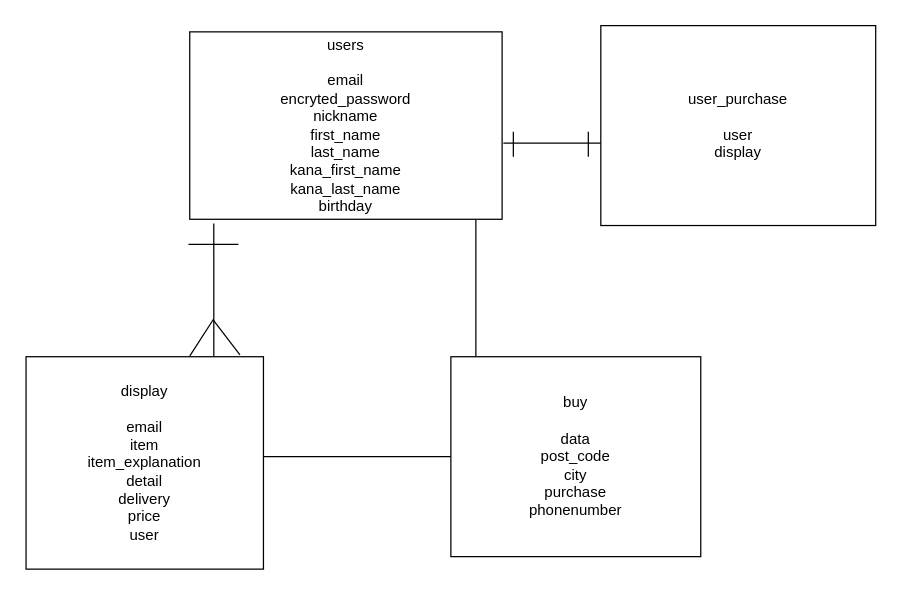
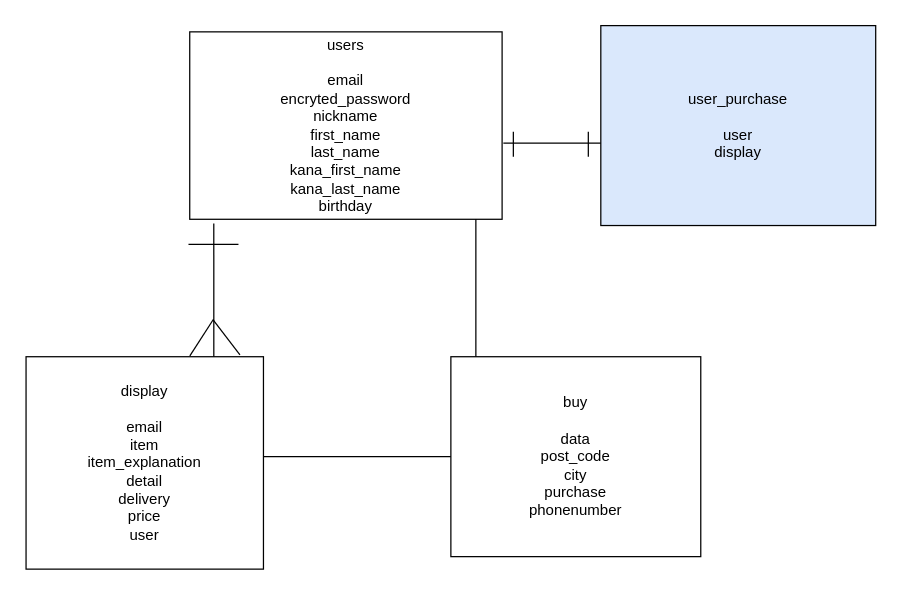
(738, 126) -> (738, 126)
